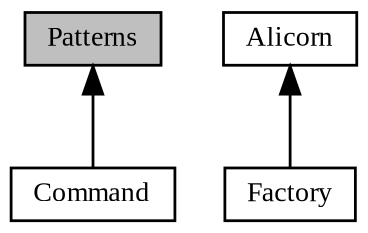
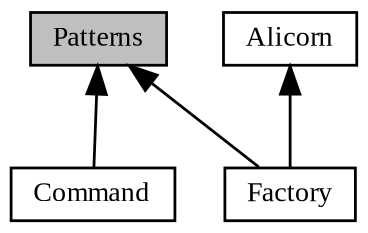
none -> (205, 125)
